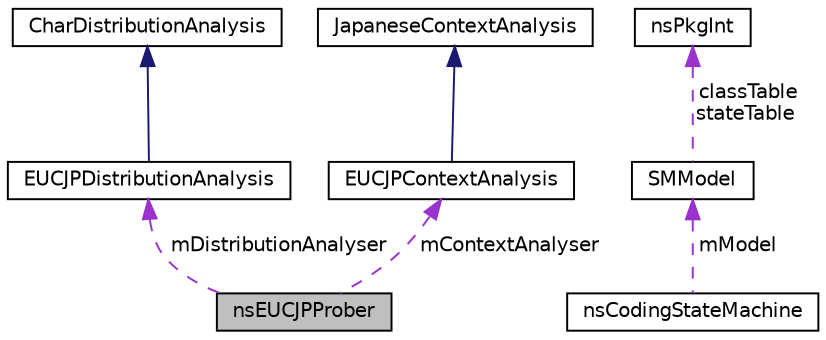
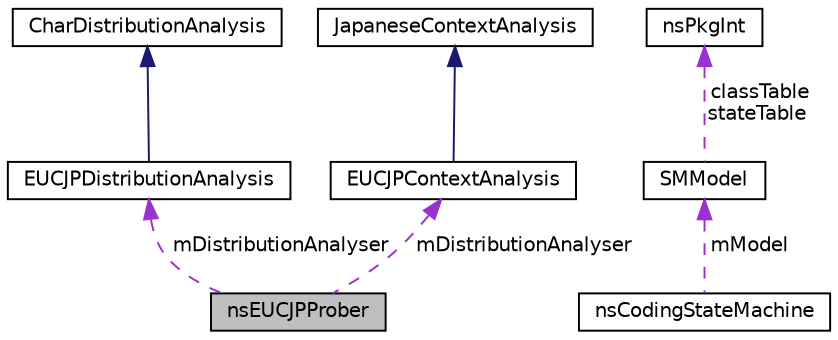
(506, 246) -> (521, 246)
